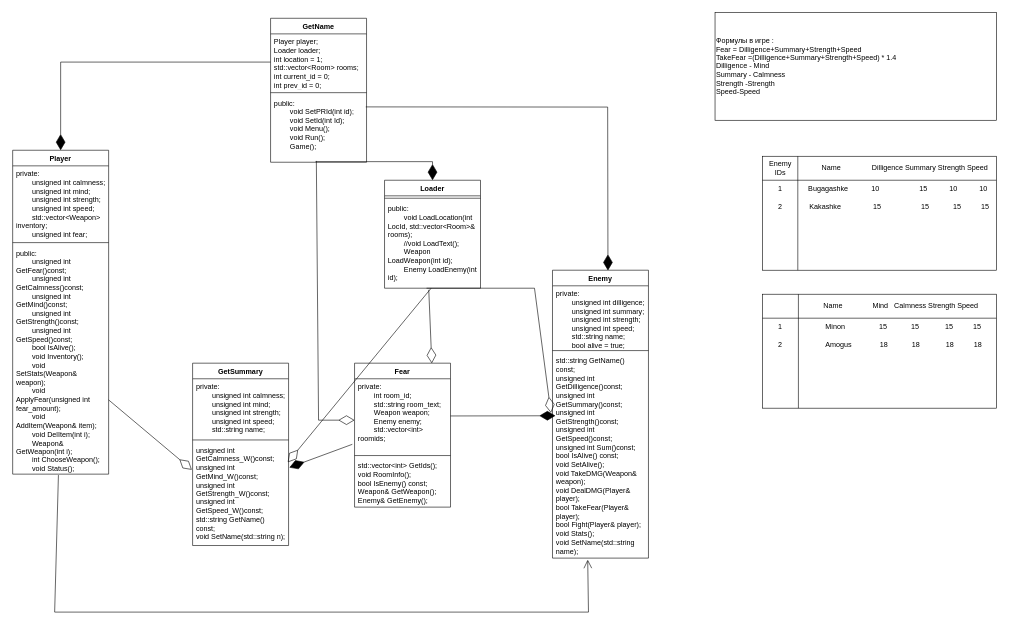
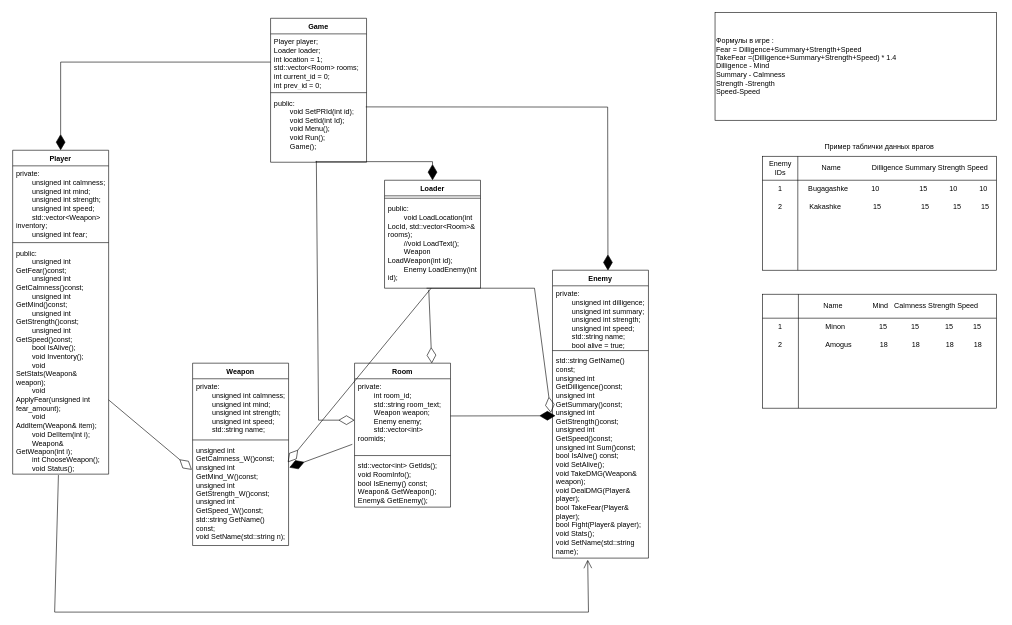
(318, 27) -> (318, 27)
none -> (879, 147)
(240, 372) -> (240, 372)
(402, 372) -> (402, 372)
